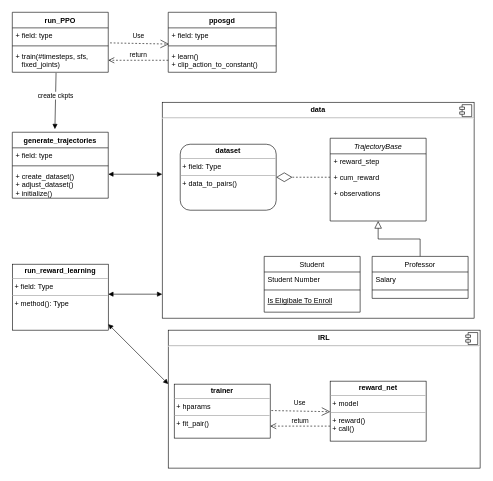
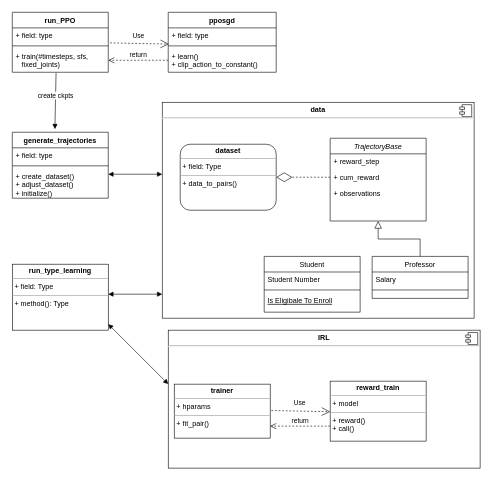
(49, 277) -> (45, 277)
(350, 399) -> (354, 399)
